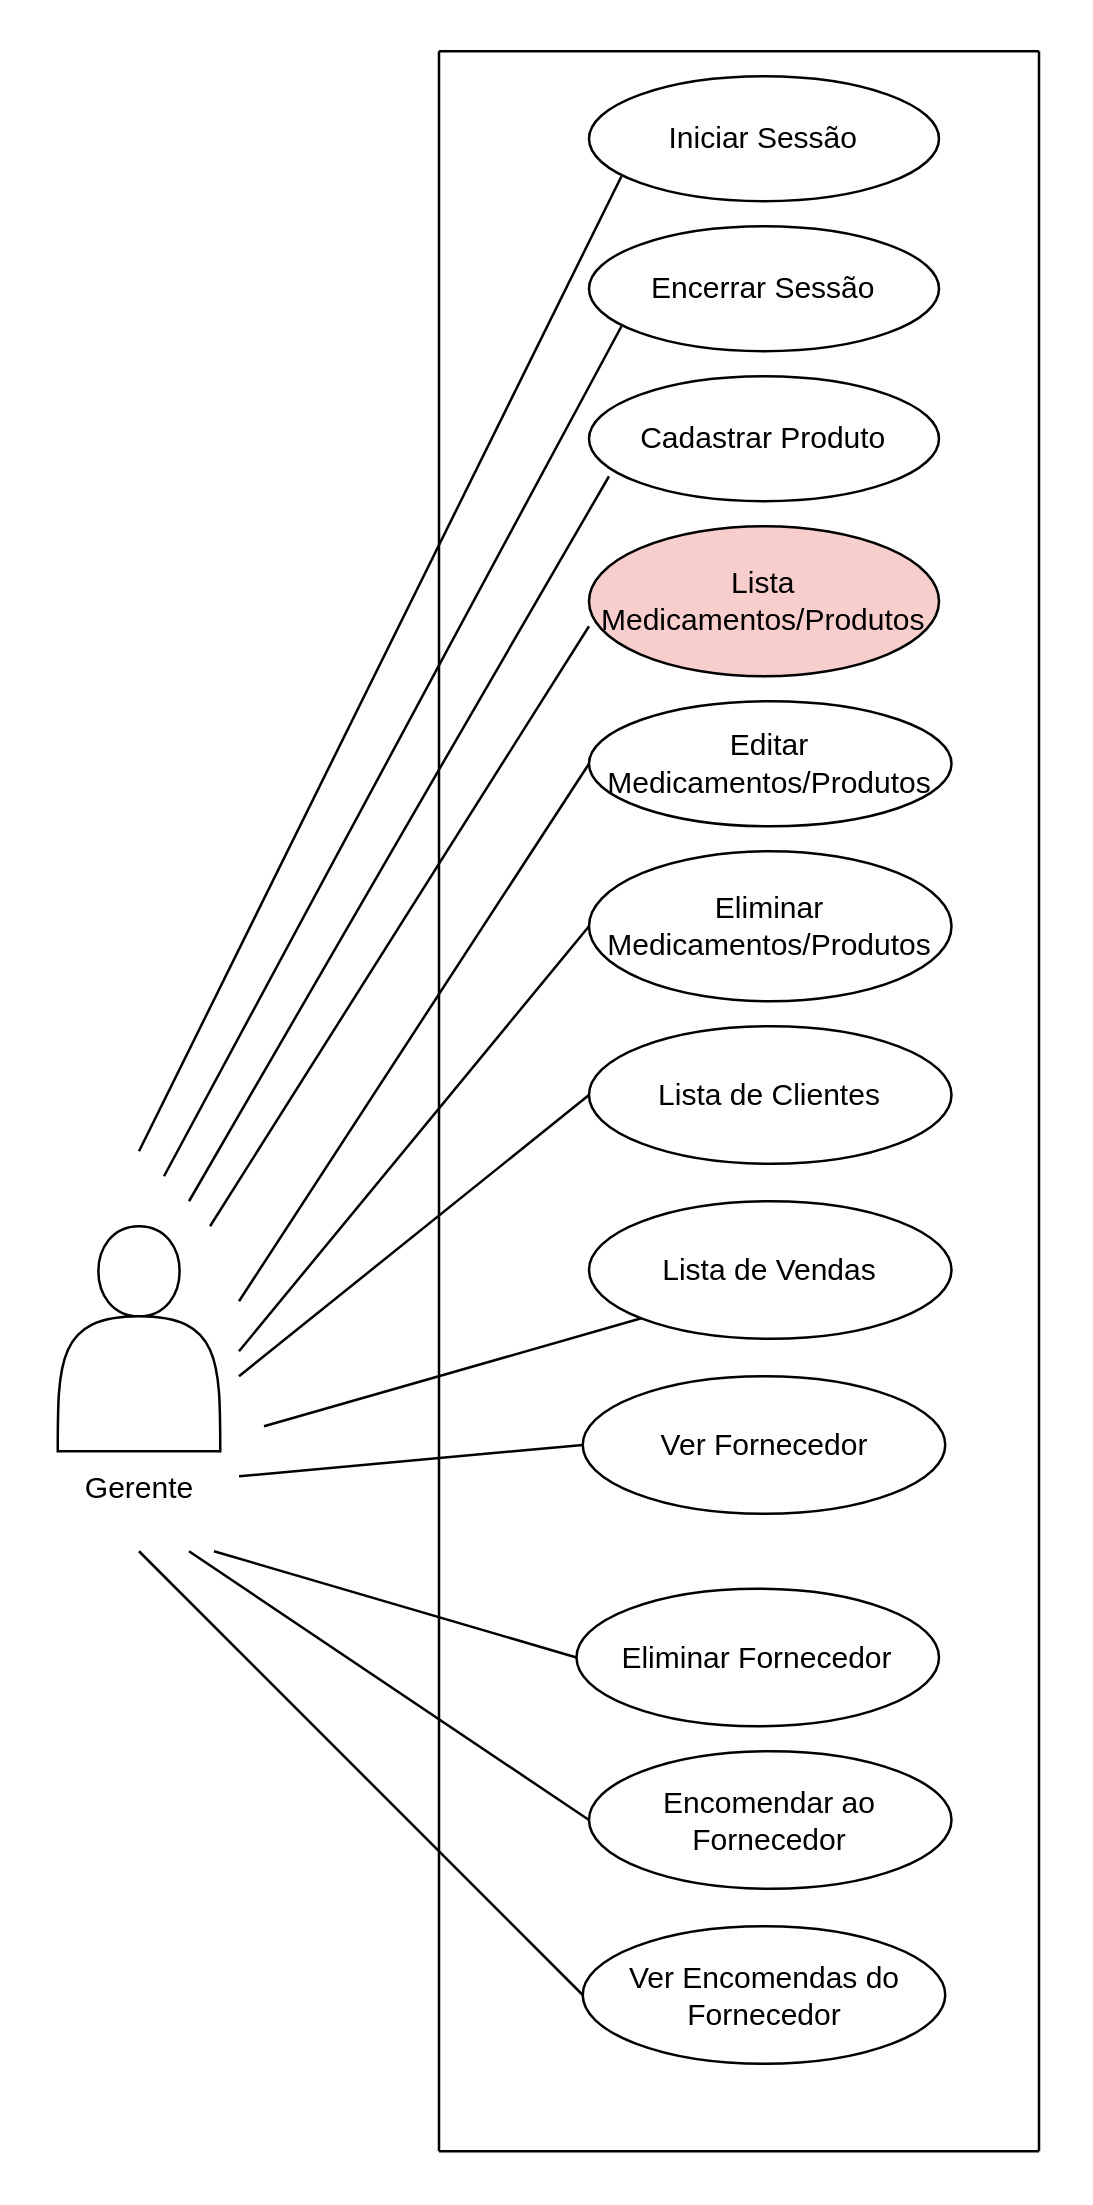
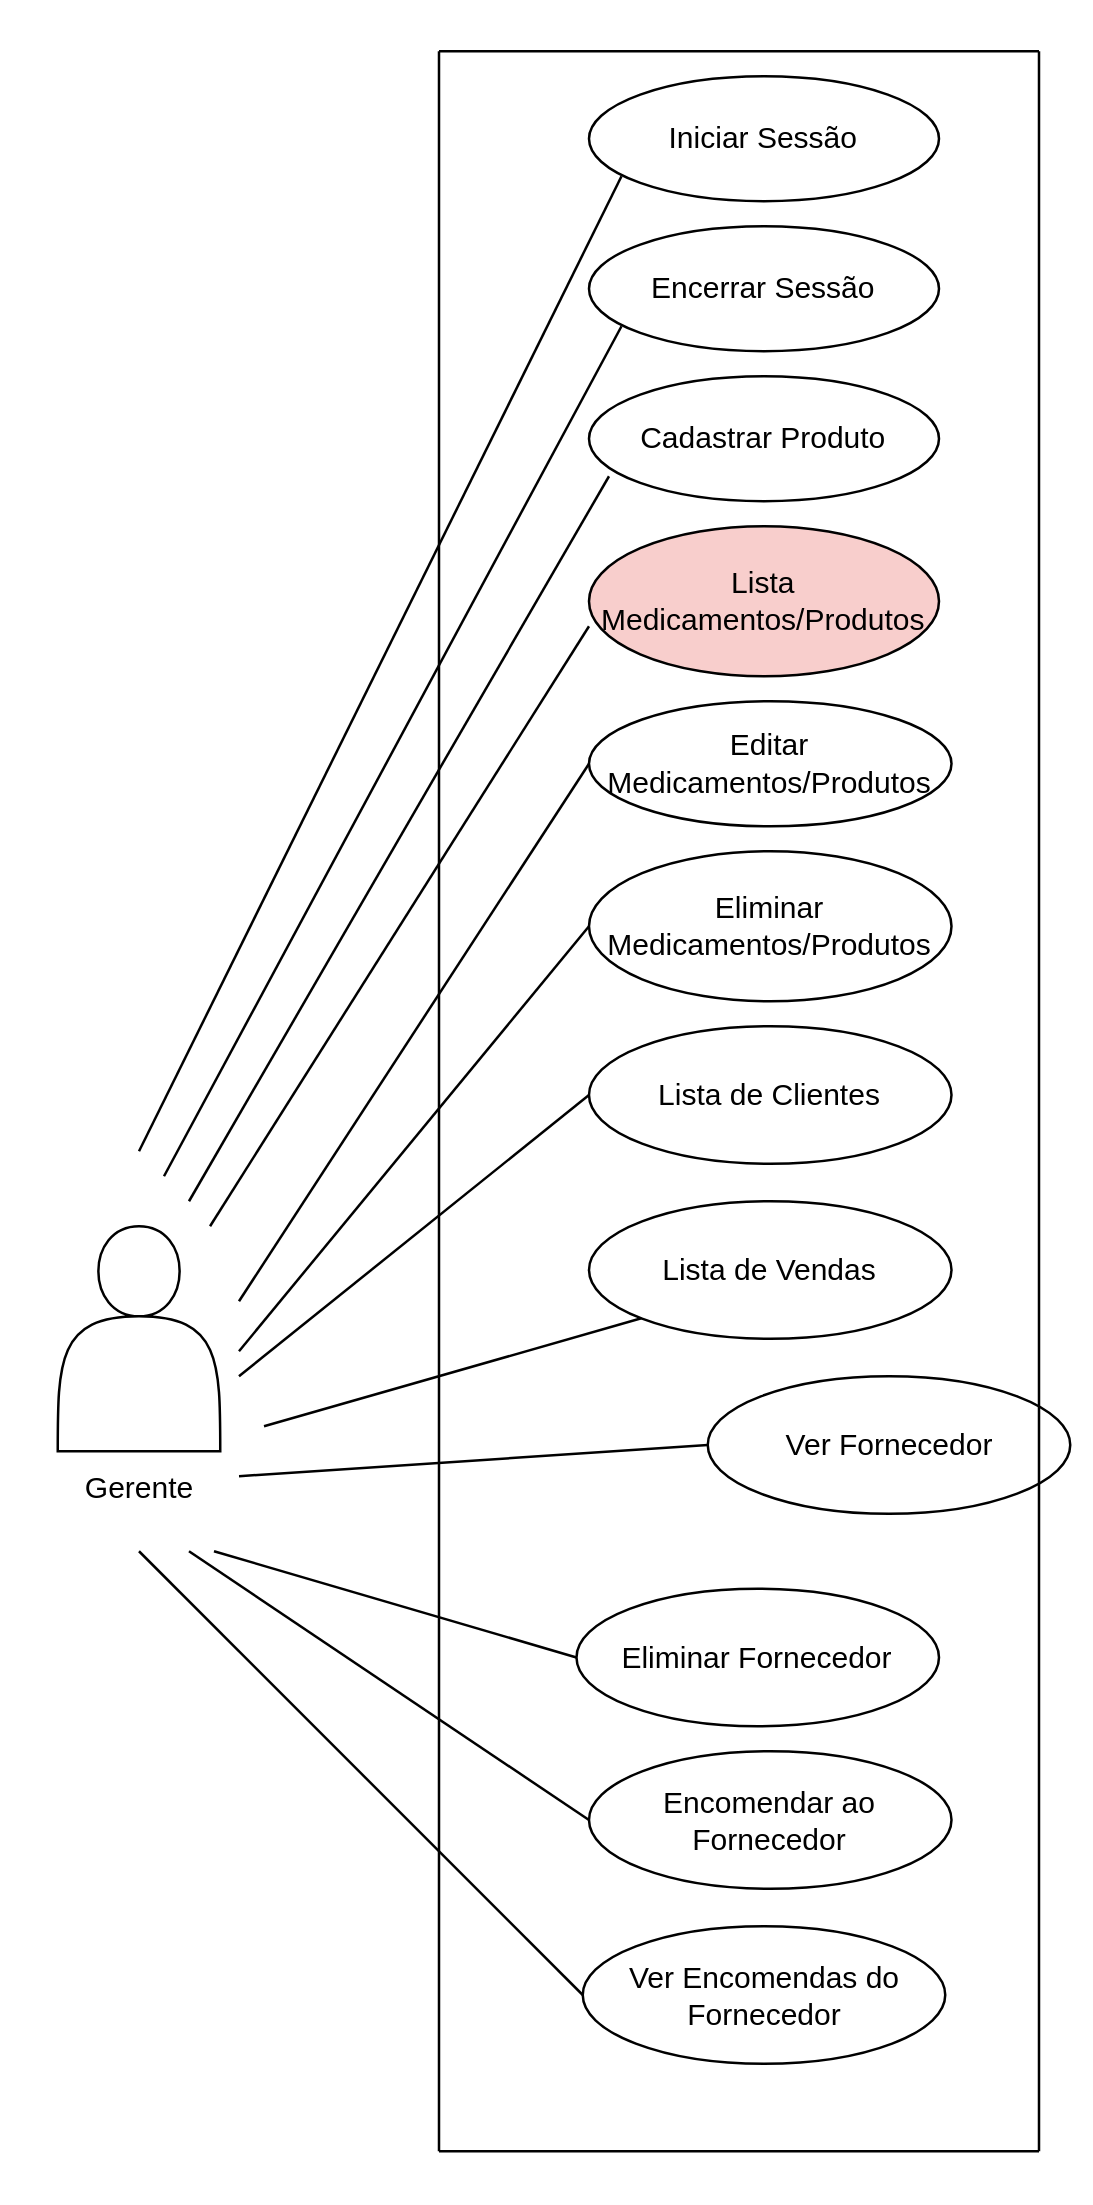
(764, 1445) -> (889, 1445)
